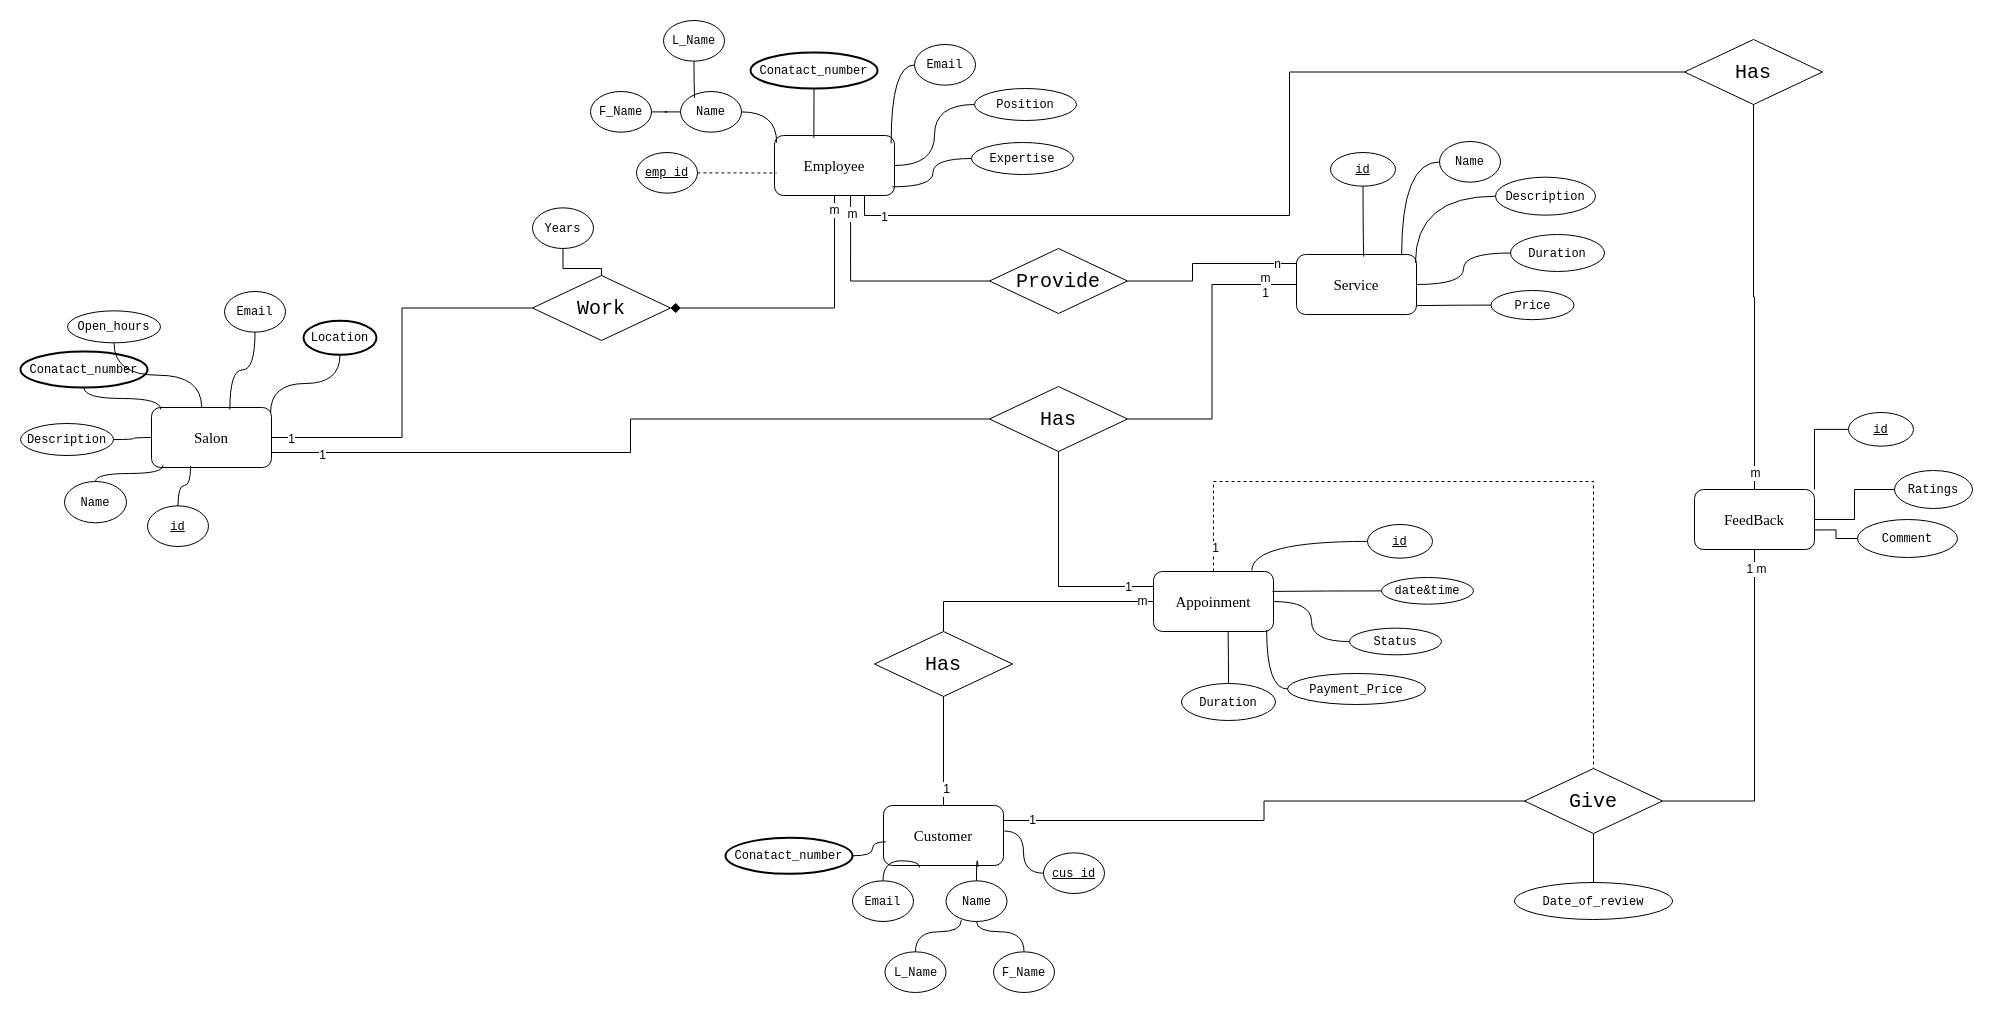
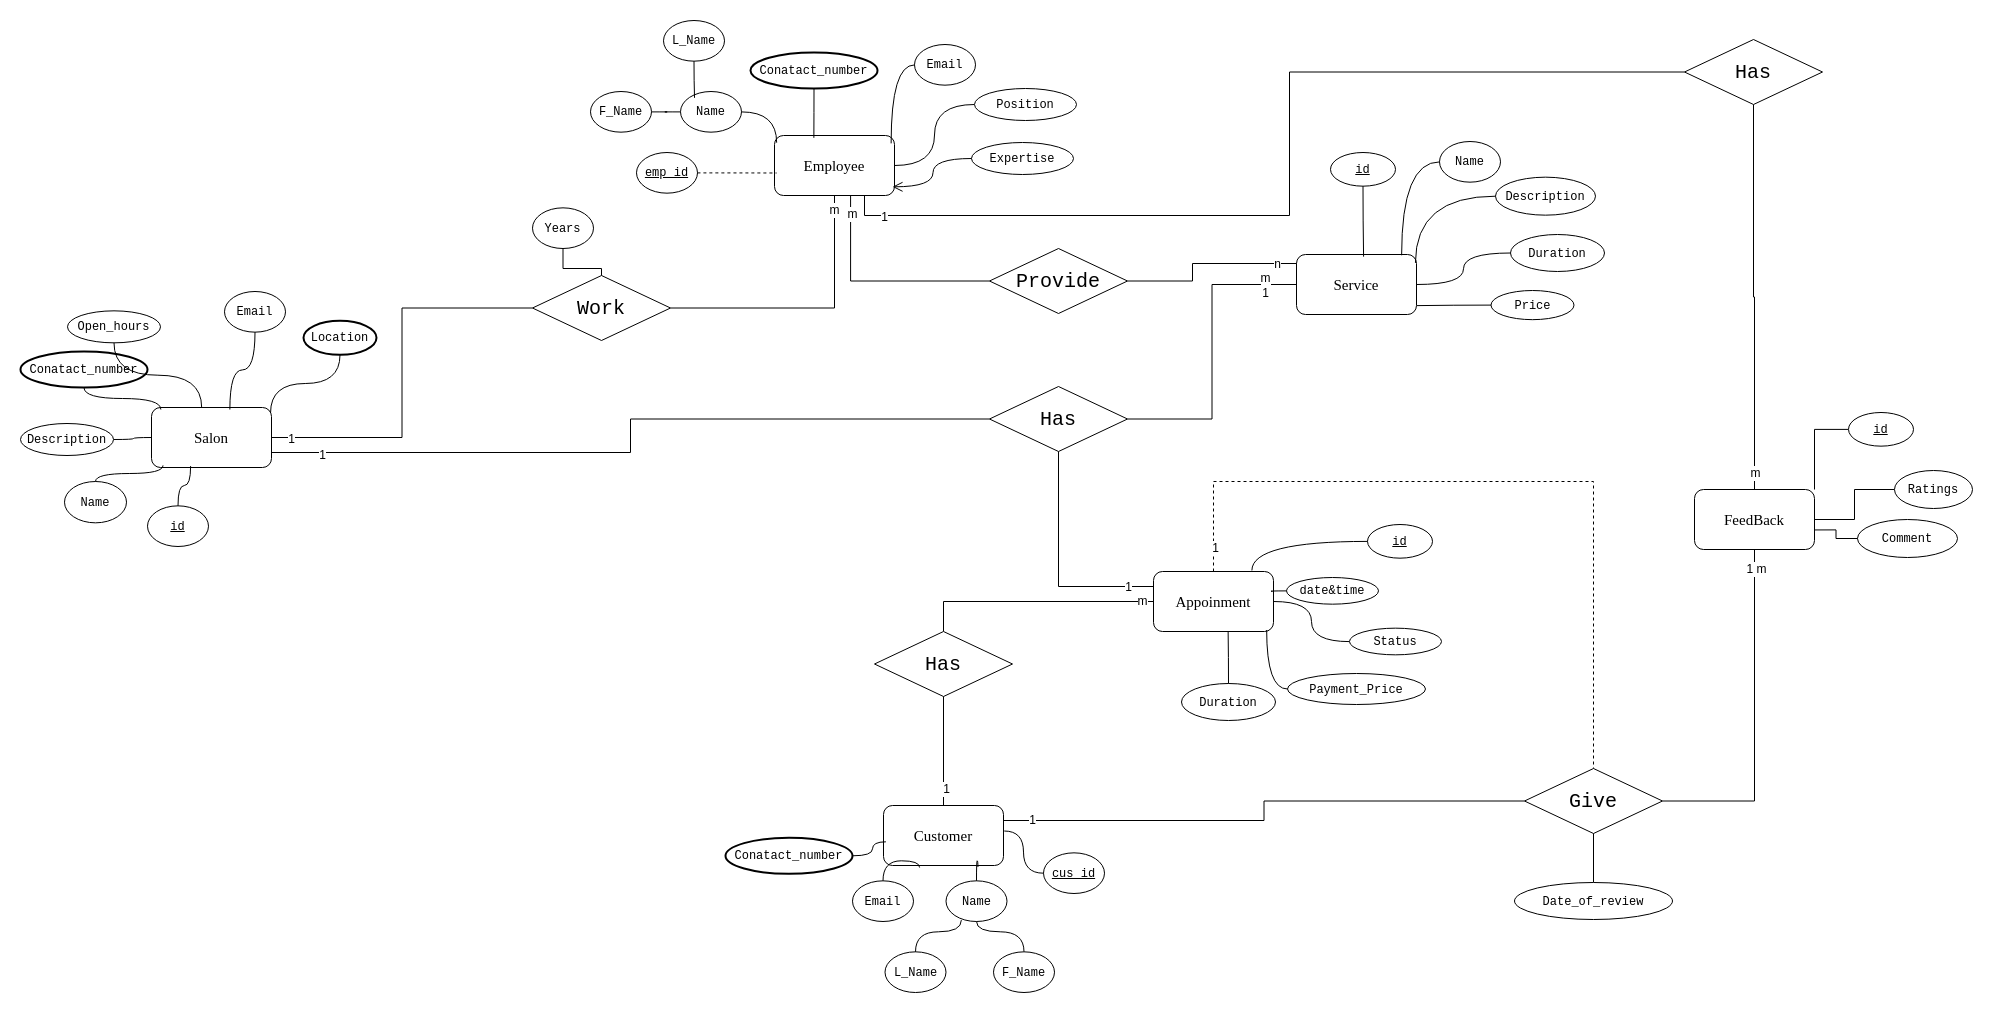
(898, 187) -> (898, 187)
(680, 308) -> (676, 308)
(1428, 591) -> (1333, 591)
